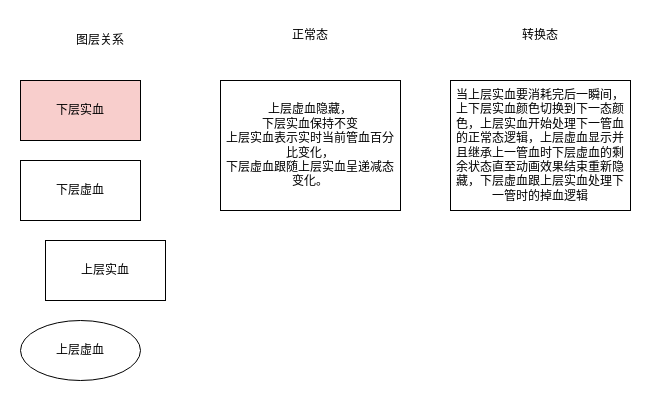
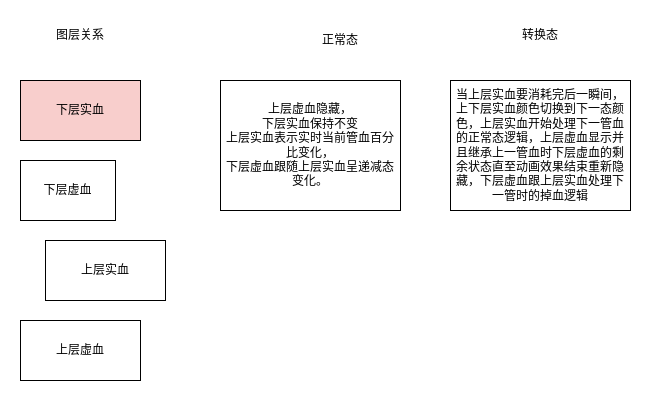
(311, 36) -> (341, 41)
(101, 41) -> (81, 36)
(81, 191) -> (68, 191)
(81, 351) -> (81, 351)
